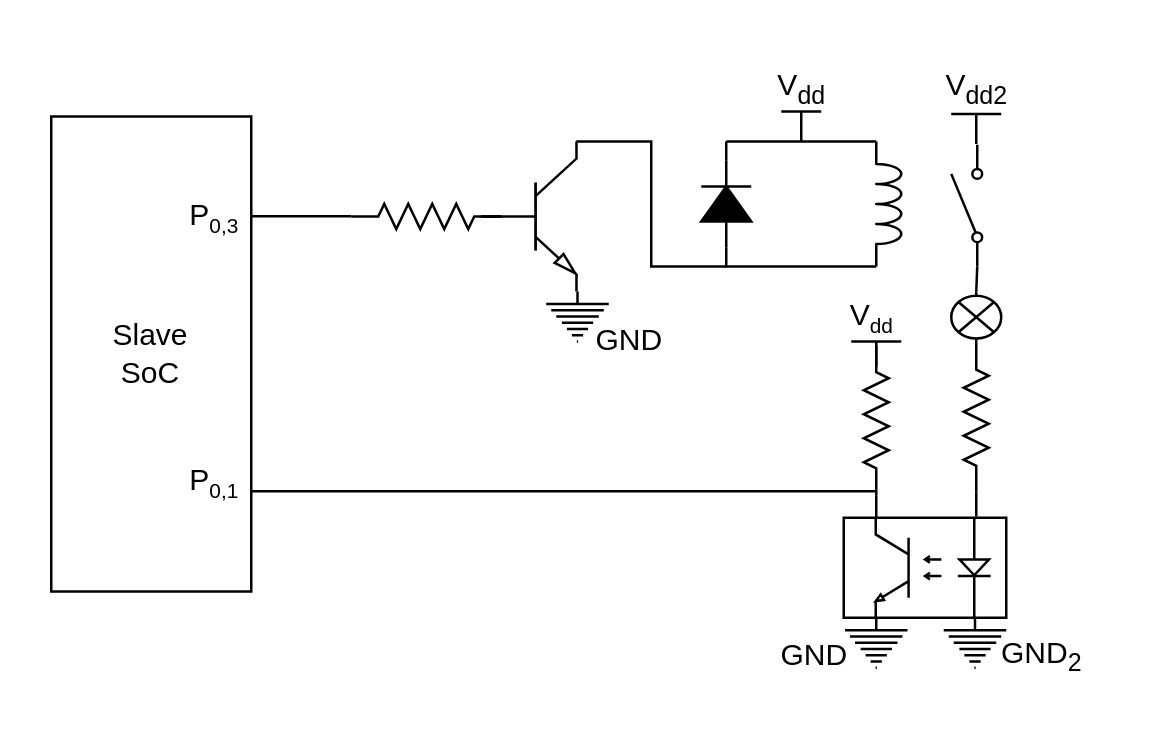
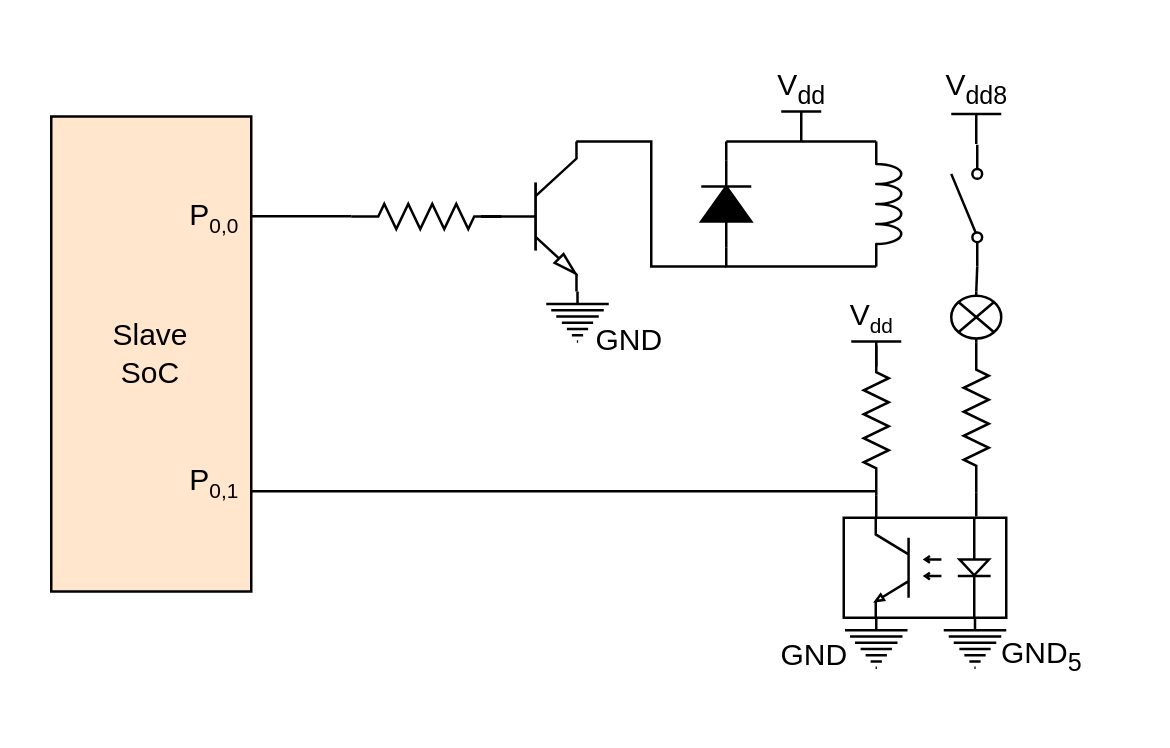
(978, 89) -> (978, 89)
(215, 216) -> (215, 216)
(151, 354) -> (151, 354)
(1043, 656) -> (1043, 656)
